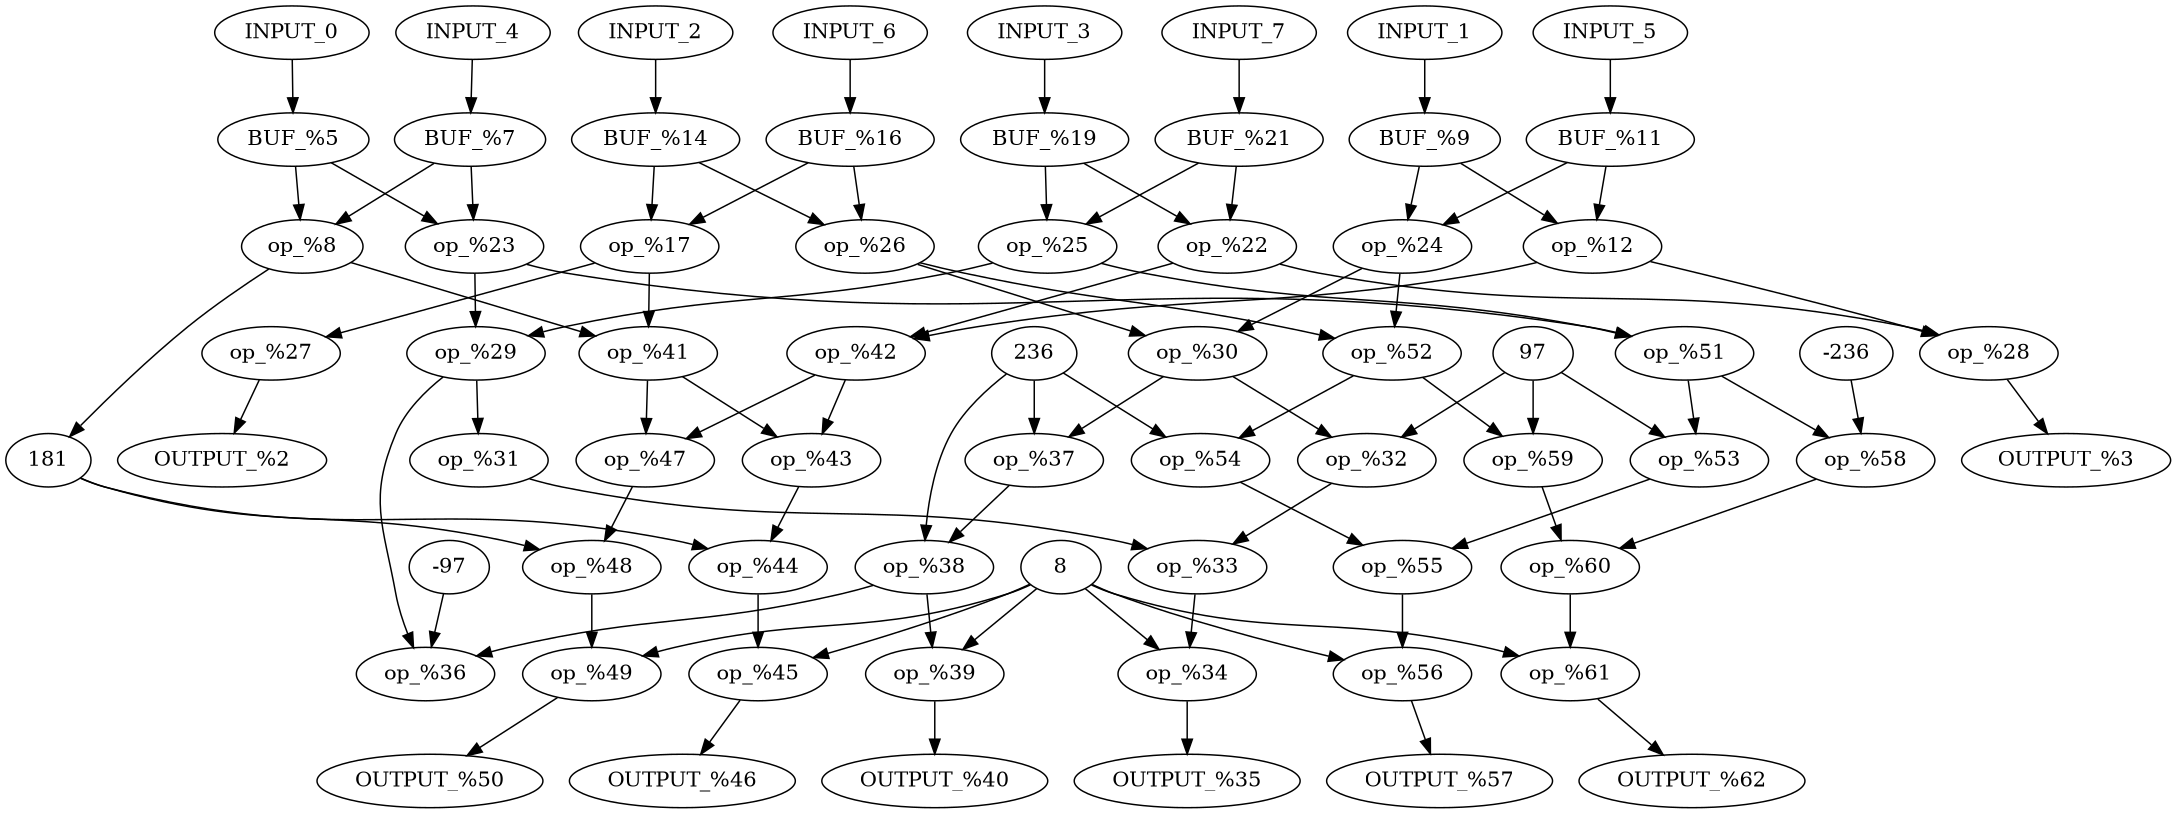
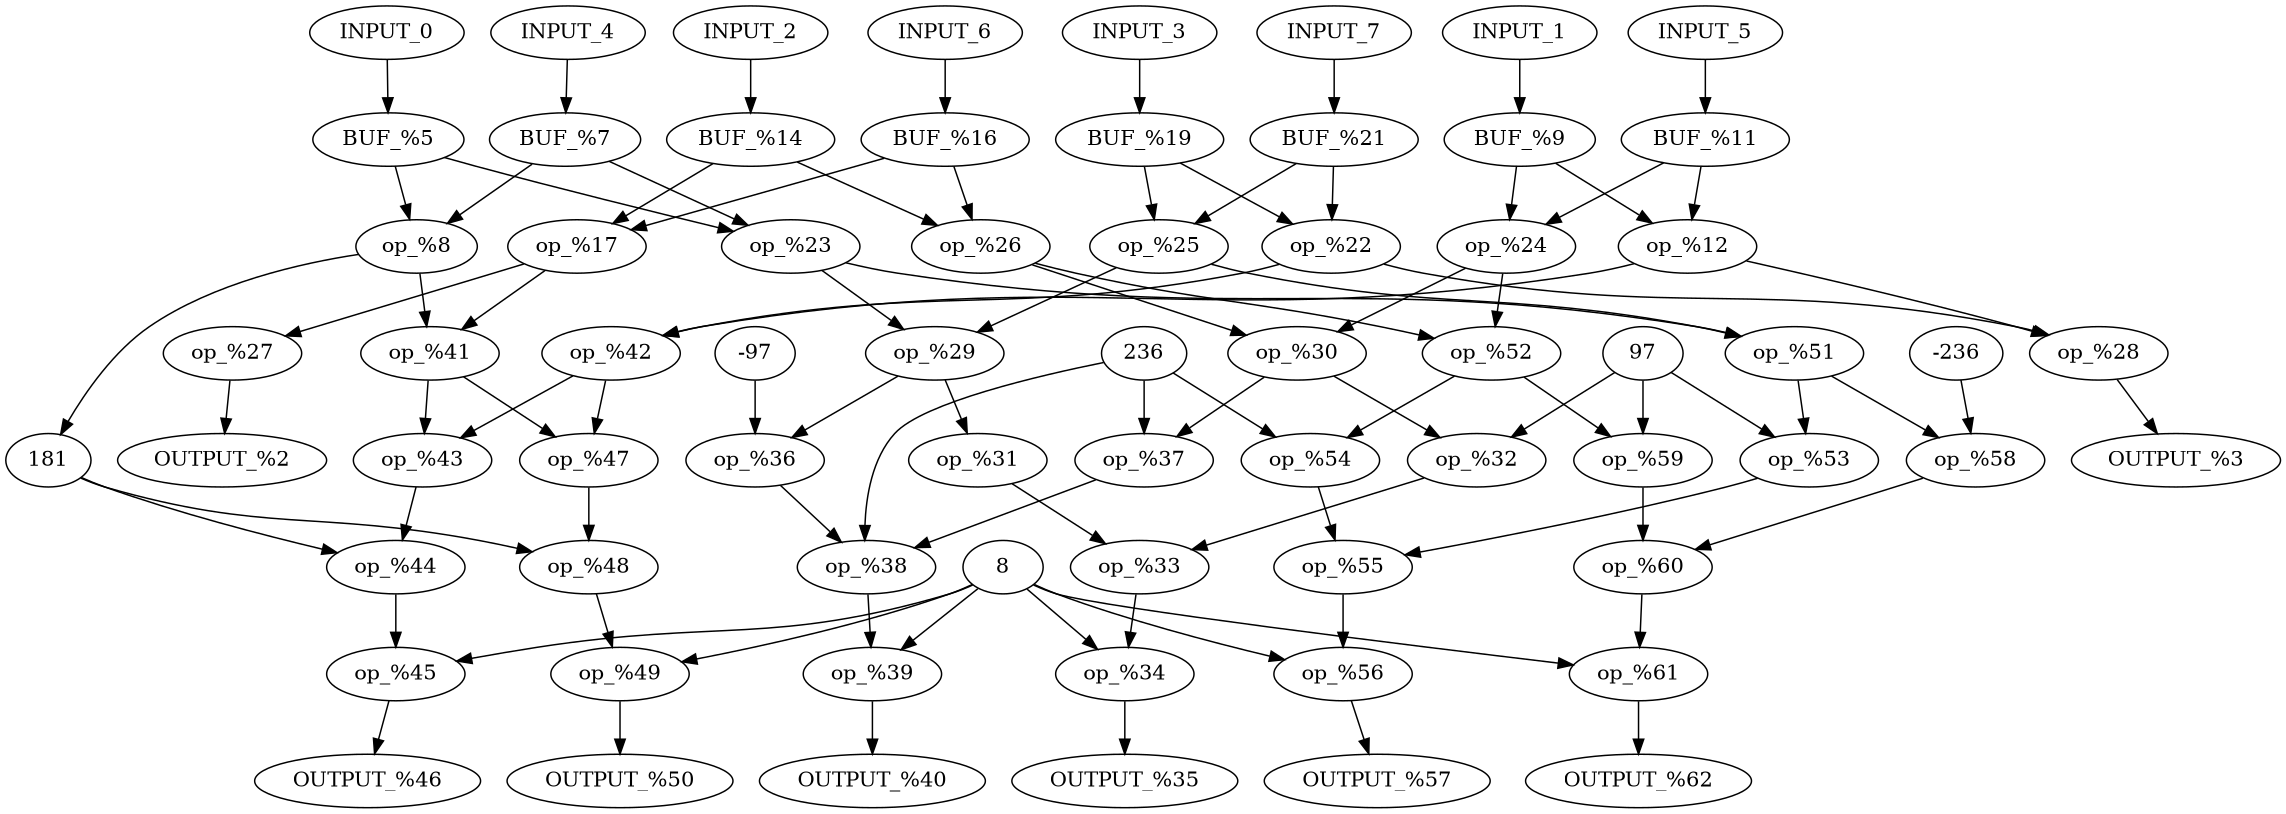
(682, 620) -> (805, 508)
